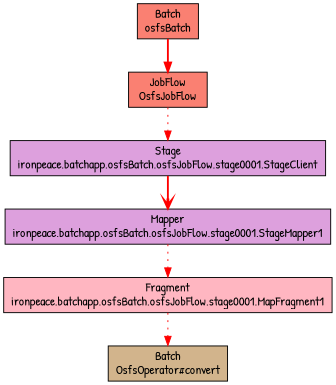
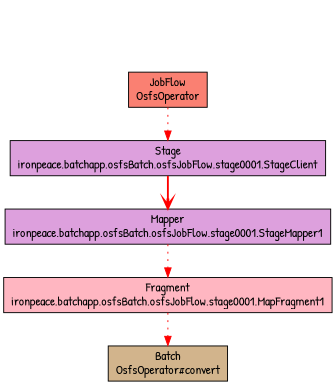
(168, 21) -> none
(168, 90) -> (168, 90)
